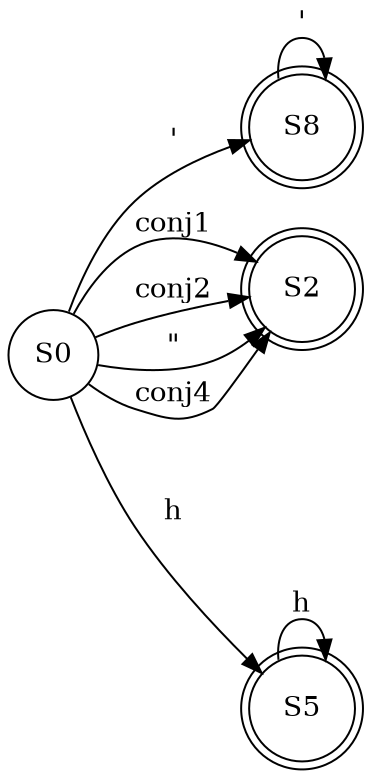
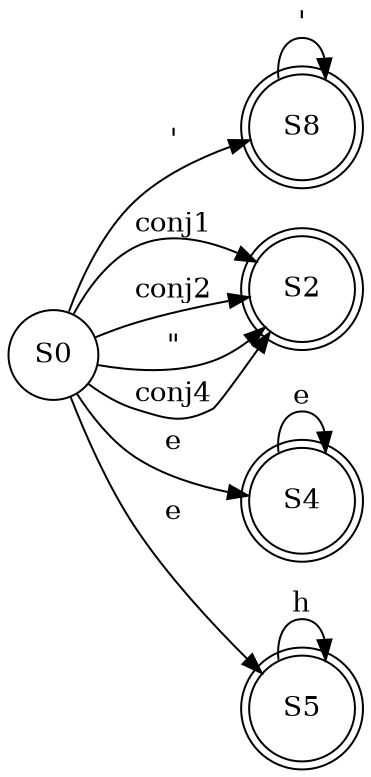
none -> (302, 501)
(174, 512) -> (174, 512)
